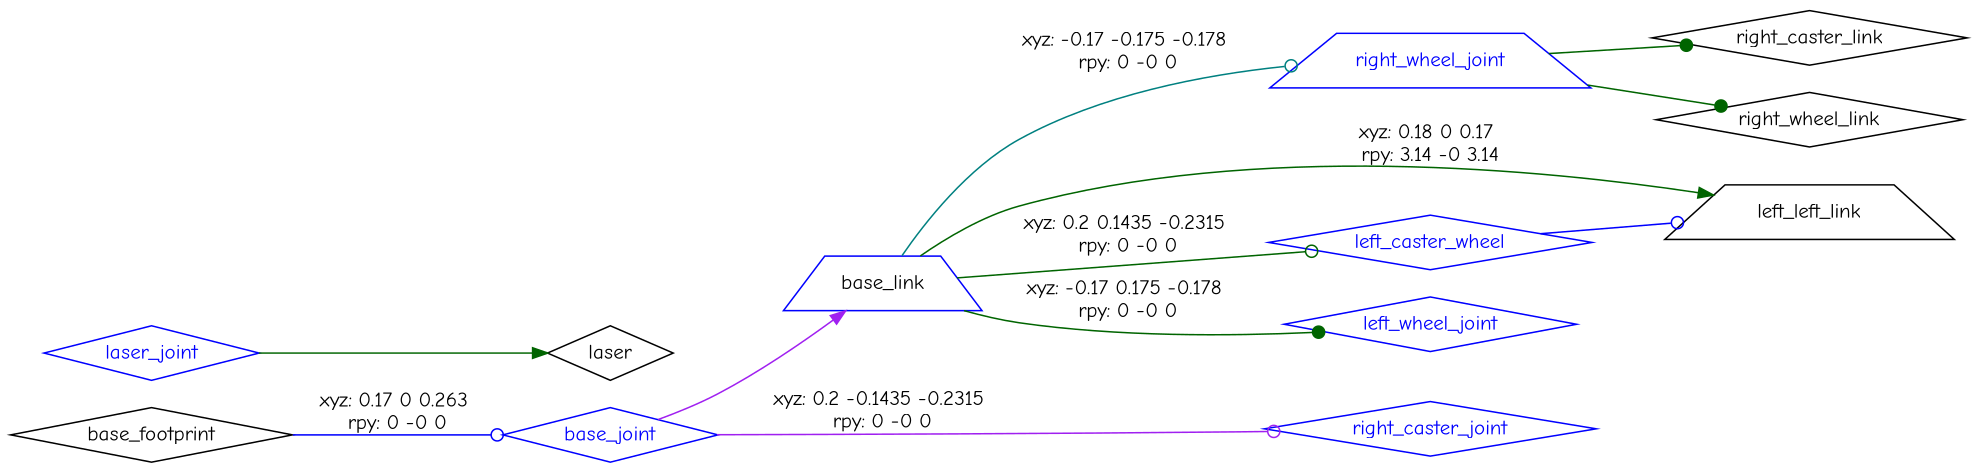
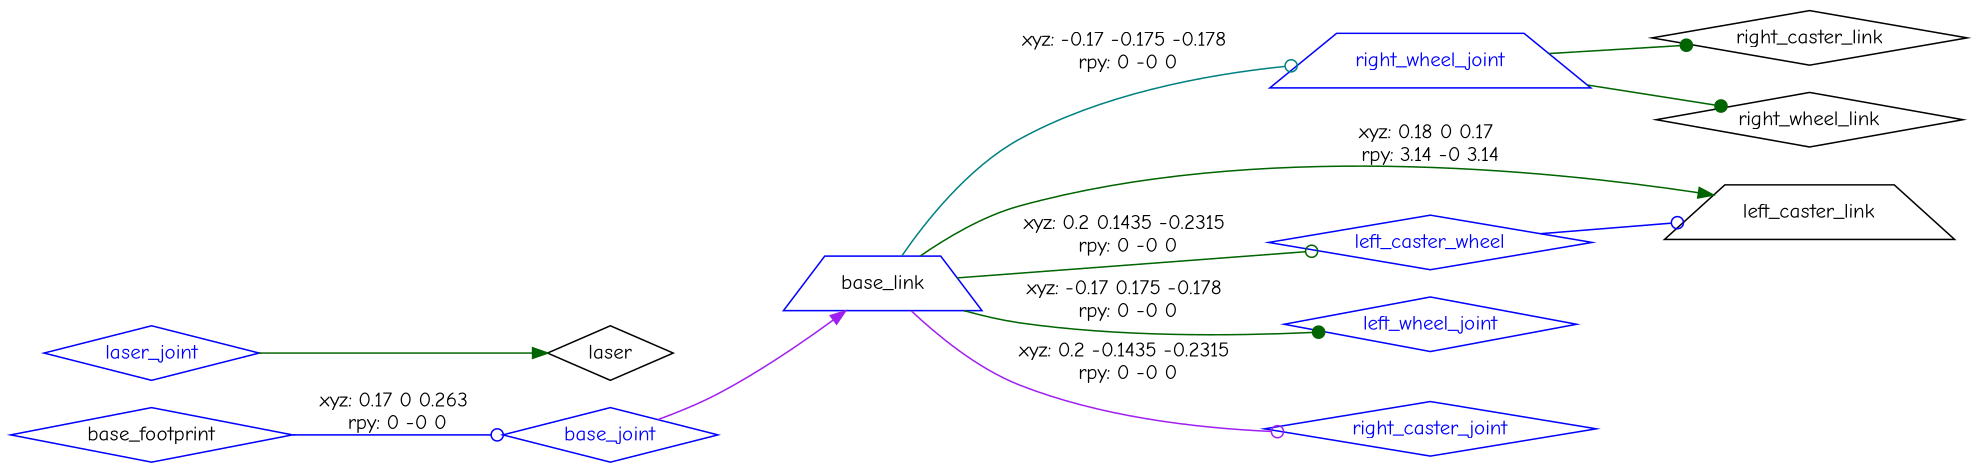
(1810, 212) -> (1810, 212)
(992, 434) -> (1079, 404)
(152, 435) -> (152, 435)
